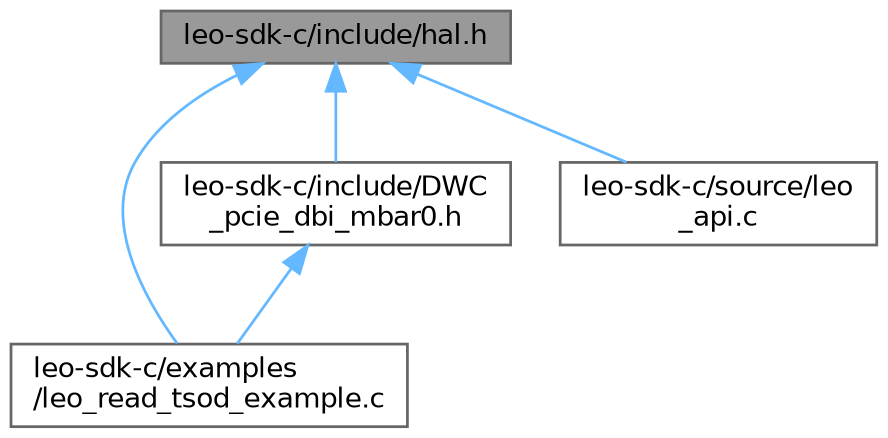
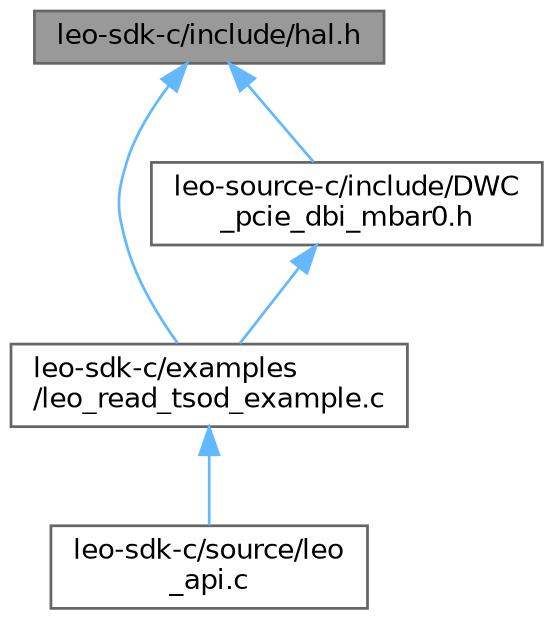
(522, 118) -> (209, 490)
(336, 204) -> (347, 204)
